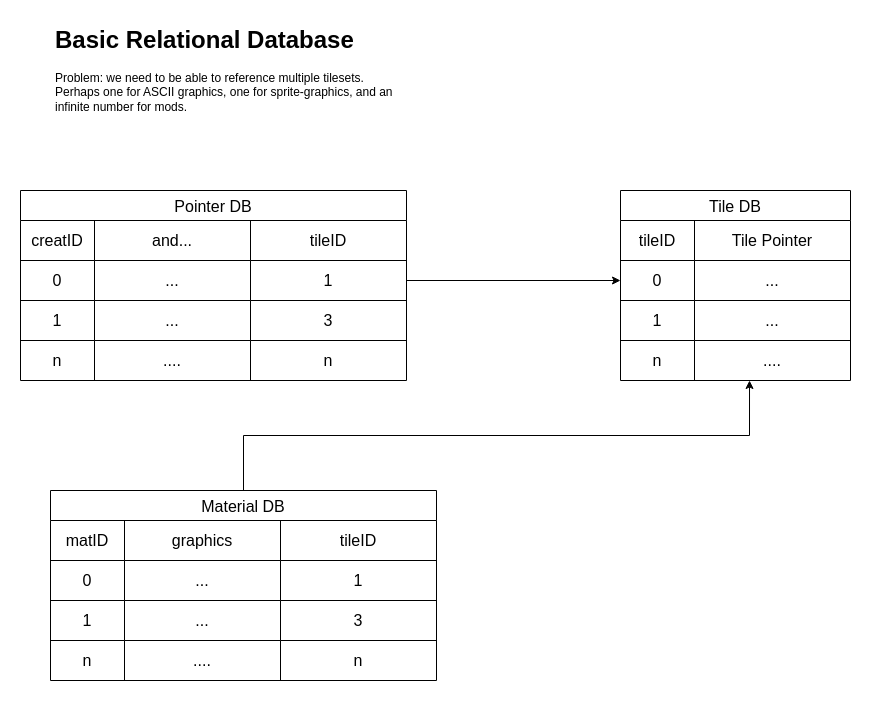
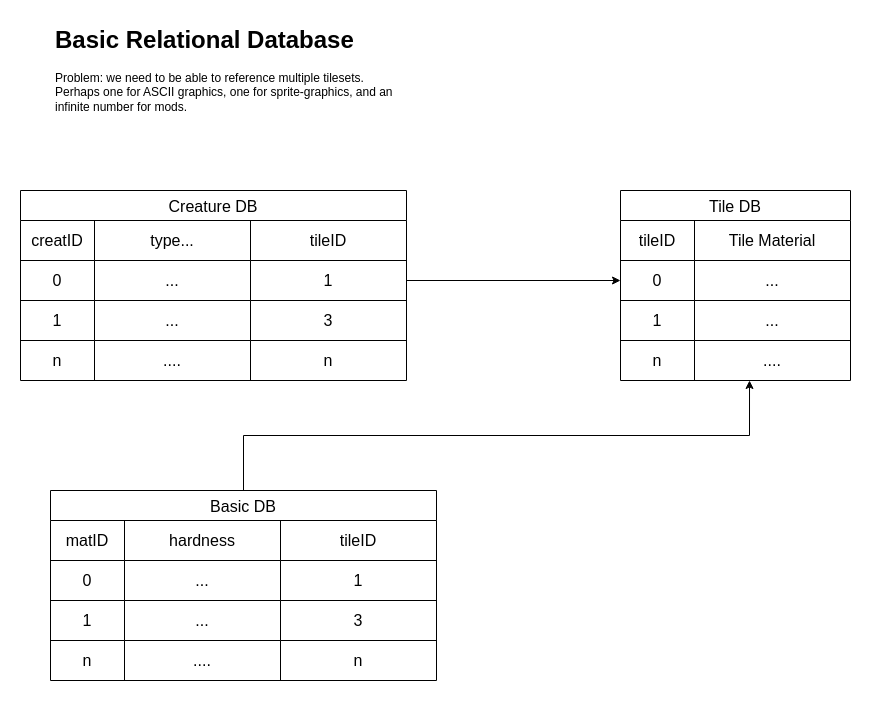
(213, 207) -> (213, 207)
(173, 241) -> (173, 241)
(773, 241) -> (773, 241)
(243, 507) -> (243, 507)
(203, 541) -> (203, 541)
